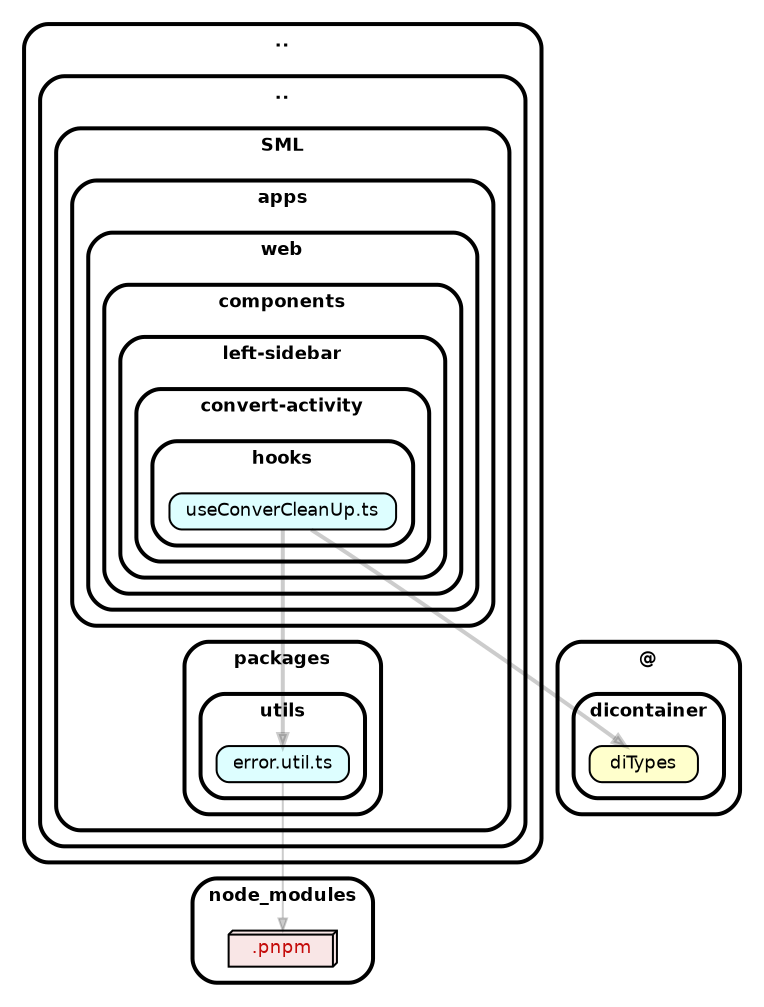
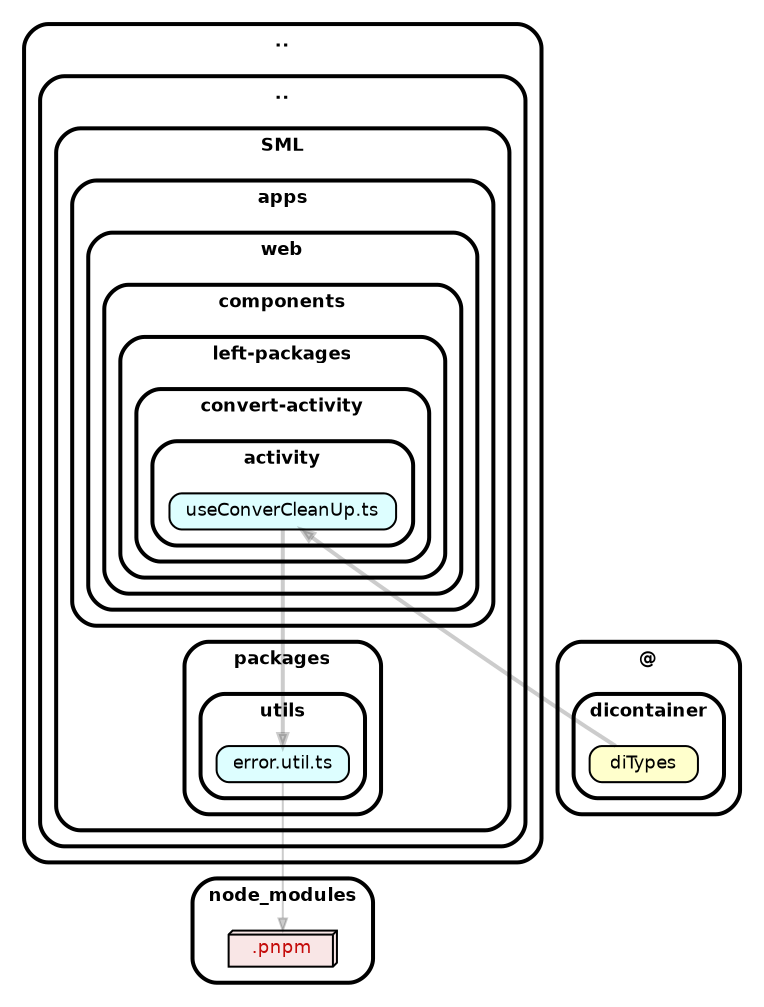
(283, 355) -> (283, 355)
(283, 459) -> (283, 459)
(480, 643) -> (463, 643)
